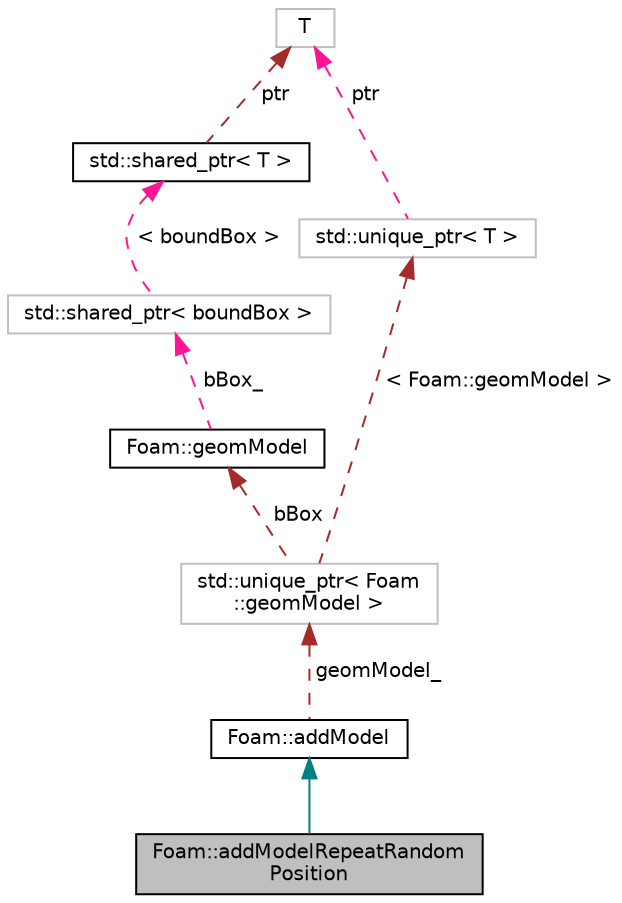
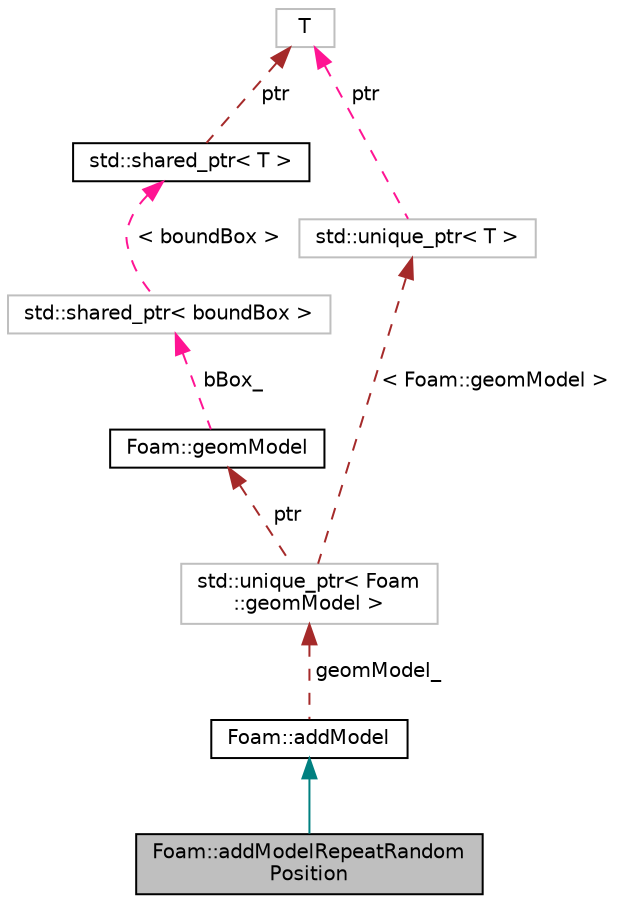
(295, 516) -> (284, 516)
